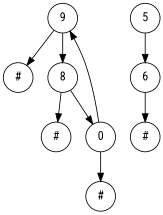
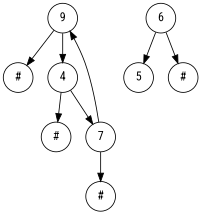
(145, 44) -> (151, 44)
(63, 78) -> (63, 78)
(101, 137) -> (101, 137)
